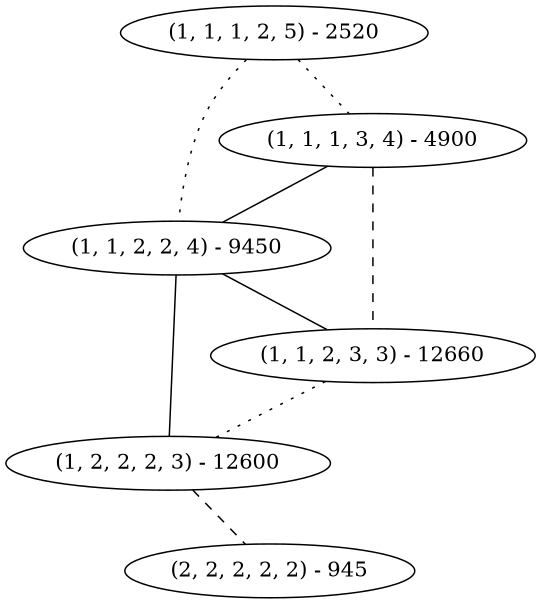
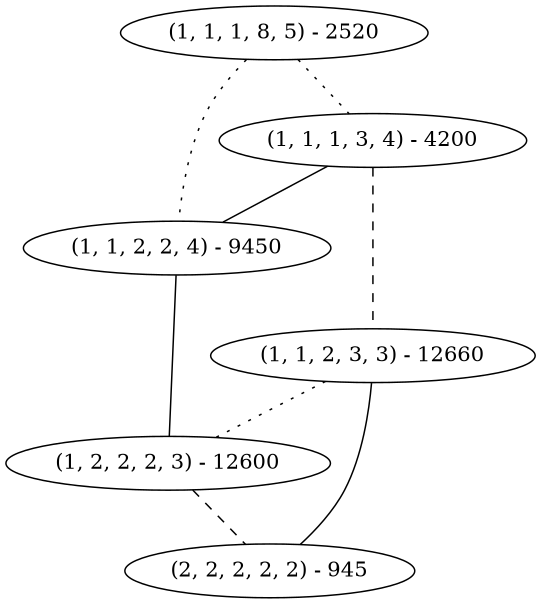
(274, 33) -> (274, 33)
(373, 140) -> (373, 140)
(275, 302) -> (353, 472)
